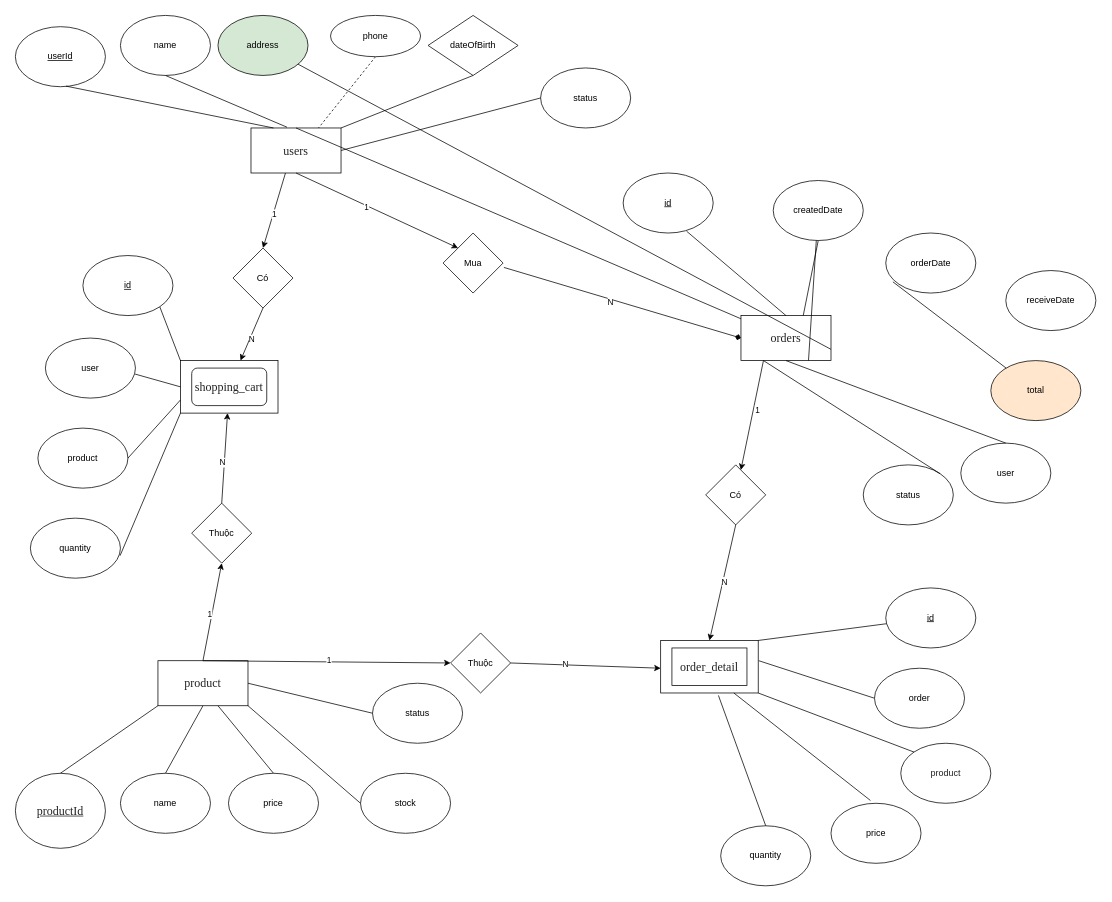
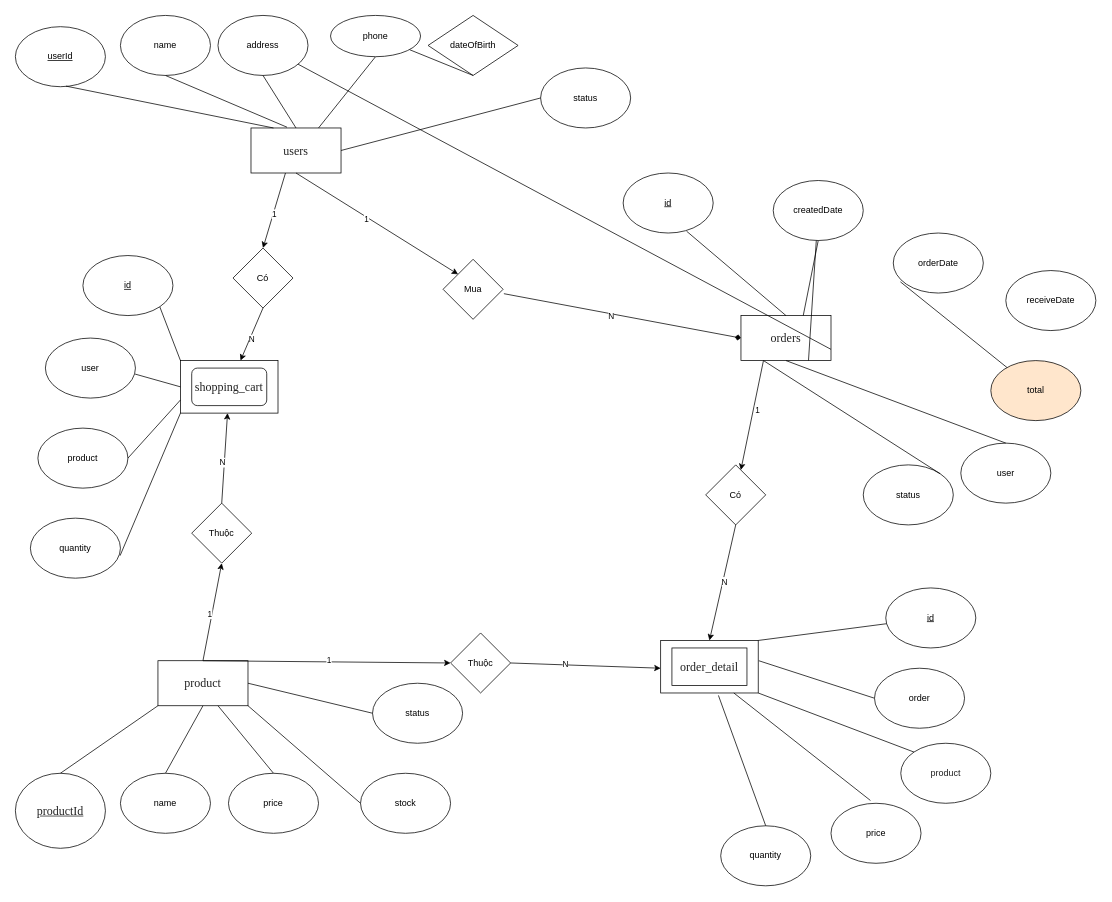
(263, 45) -> (263, 45)
(347, 93) -> (347, 93)
(407, 102) -> (441, 62)
(518, 223) -> (279, 102)
(473, 263) -> (473, 289)
(930, 263) -> (938, 263)
